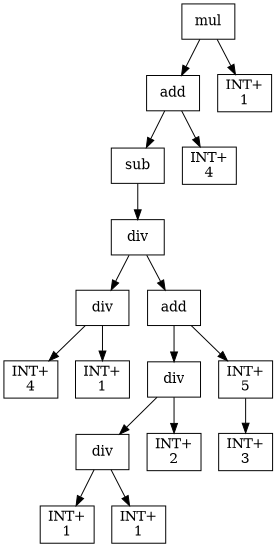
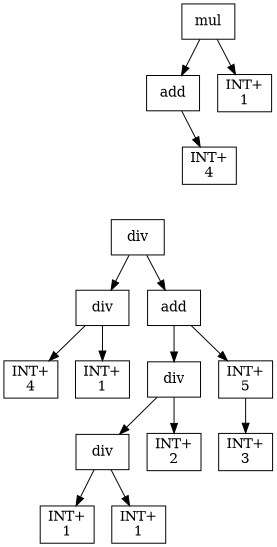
(138, 166) -> none
